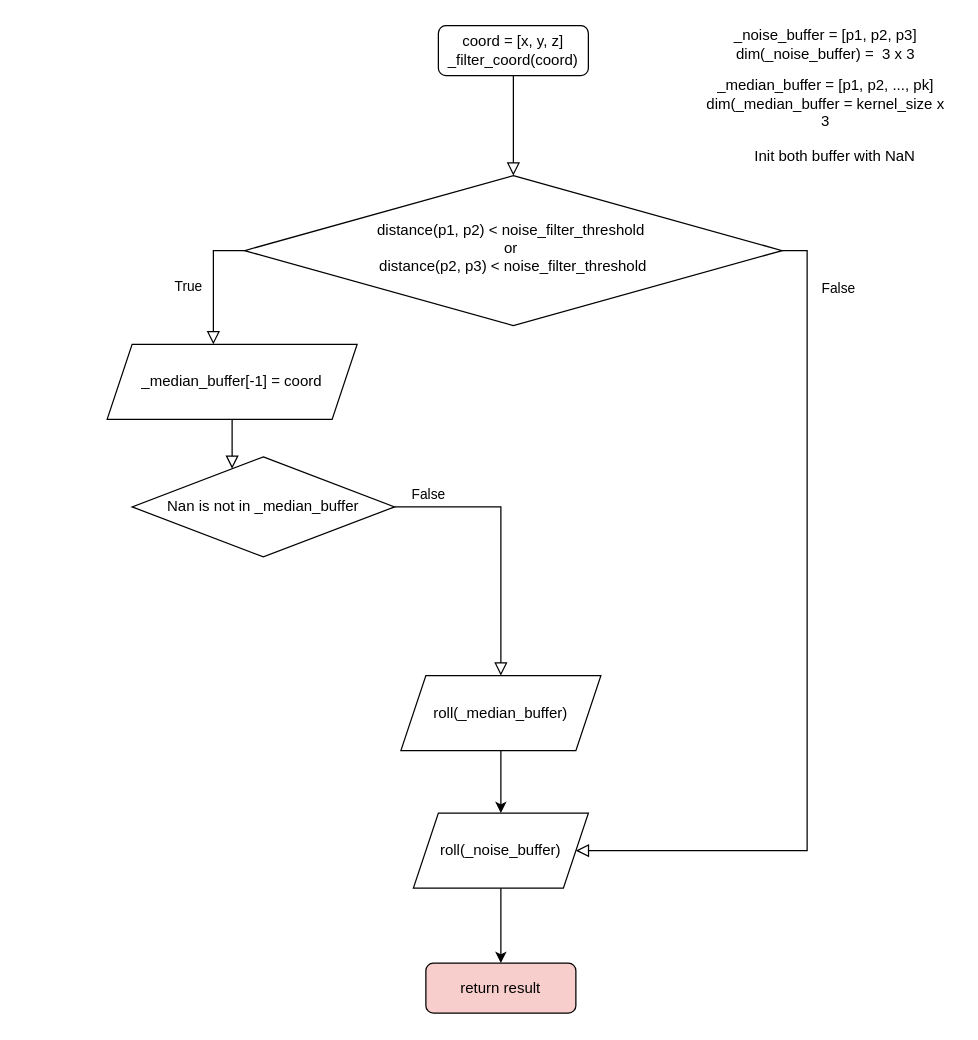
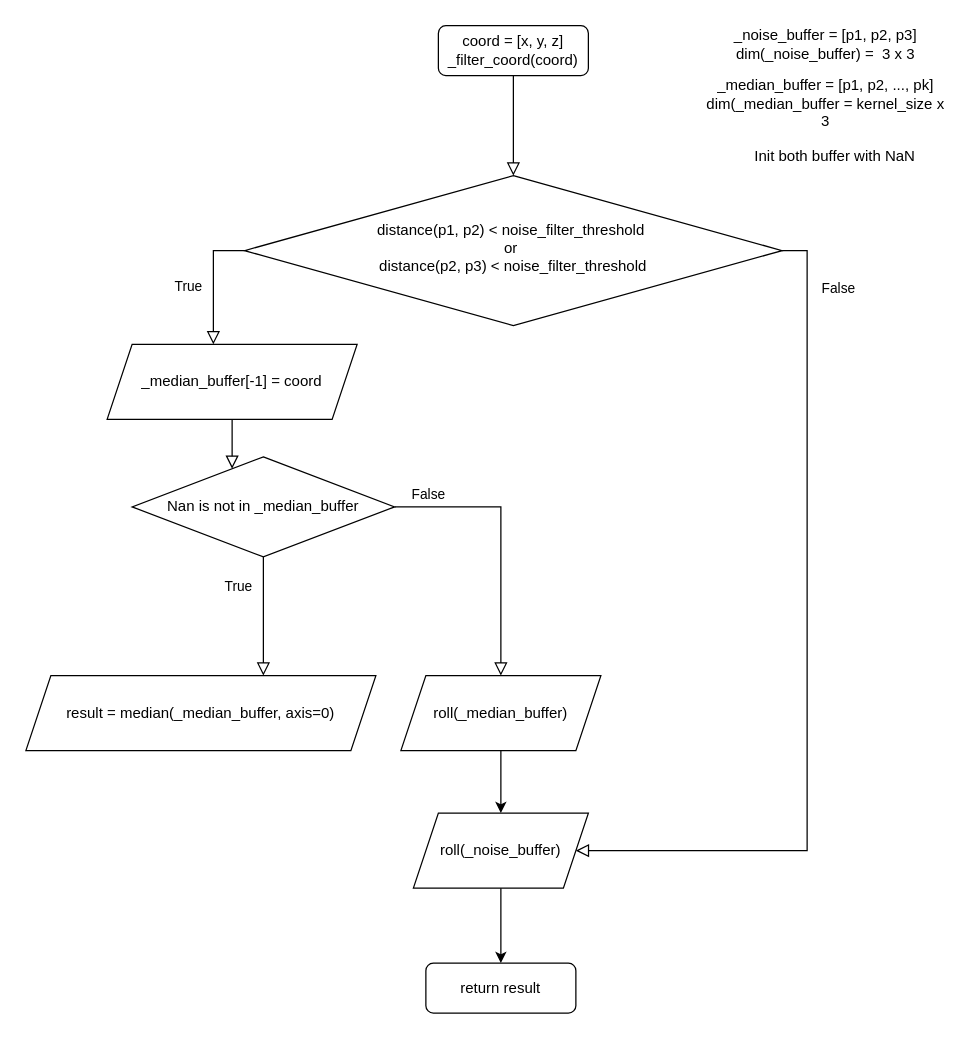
none -> (263, 610)
none -> (201, 713)
(501, 988) -> (501, 988)
